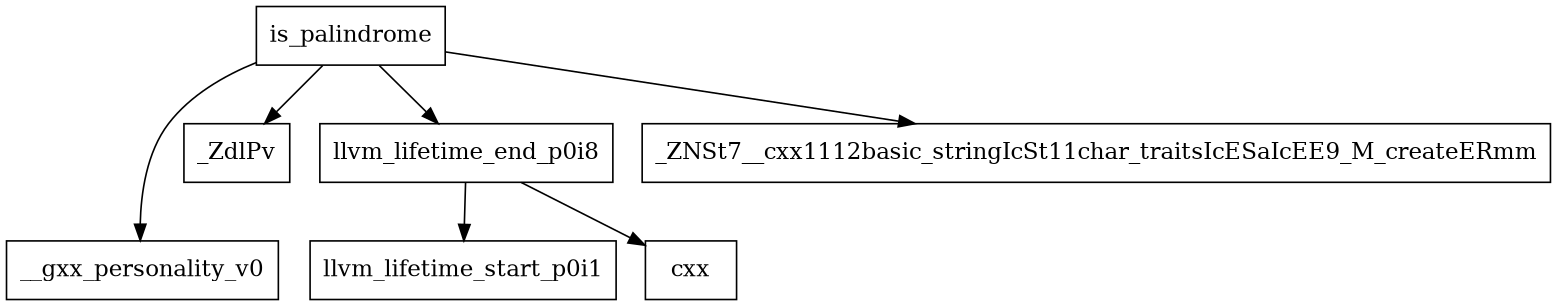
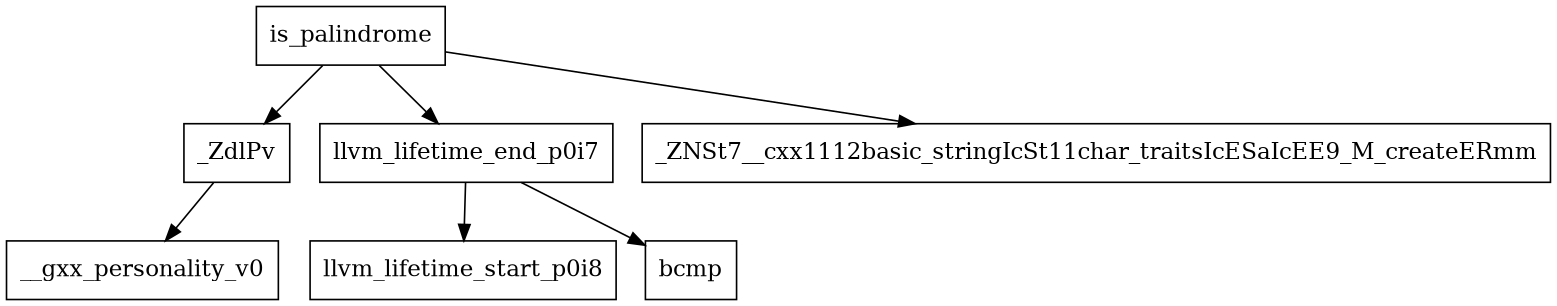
(169, 123) -> (195, 205)
(466, 153) -> (466, 153)
(463, 270) -> (463, 270)
(691, 270) -> (691, 270)
